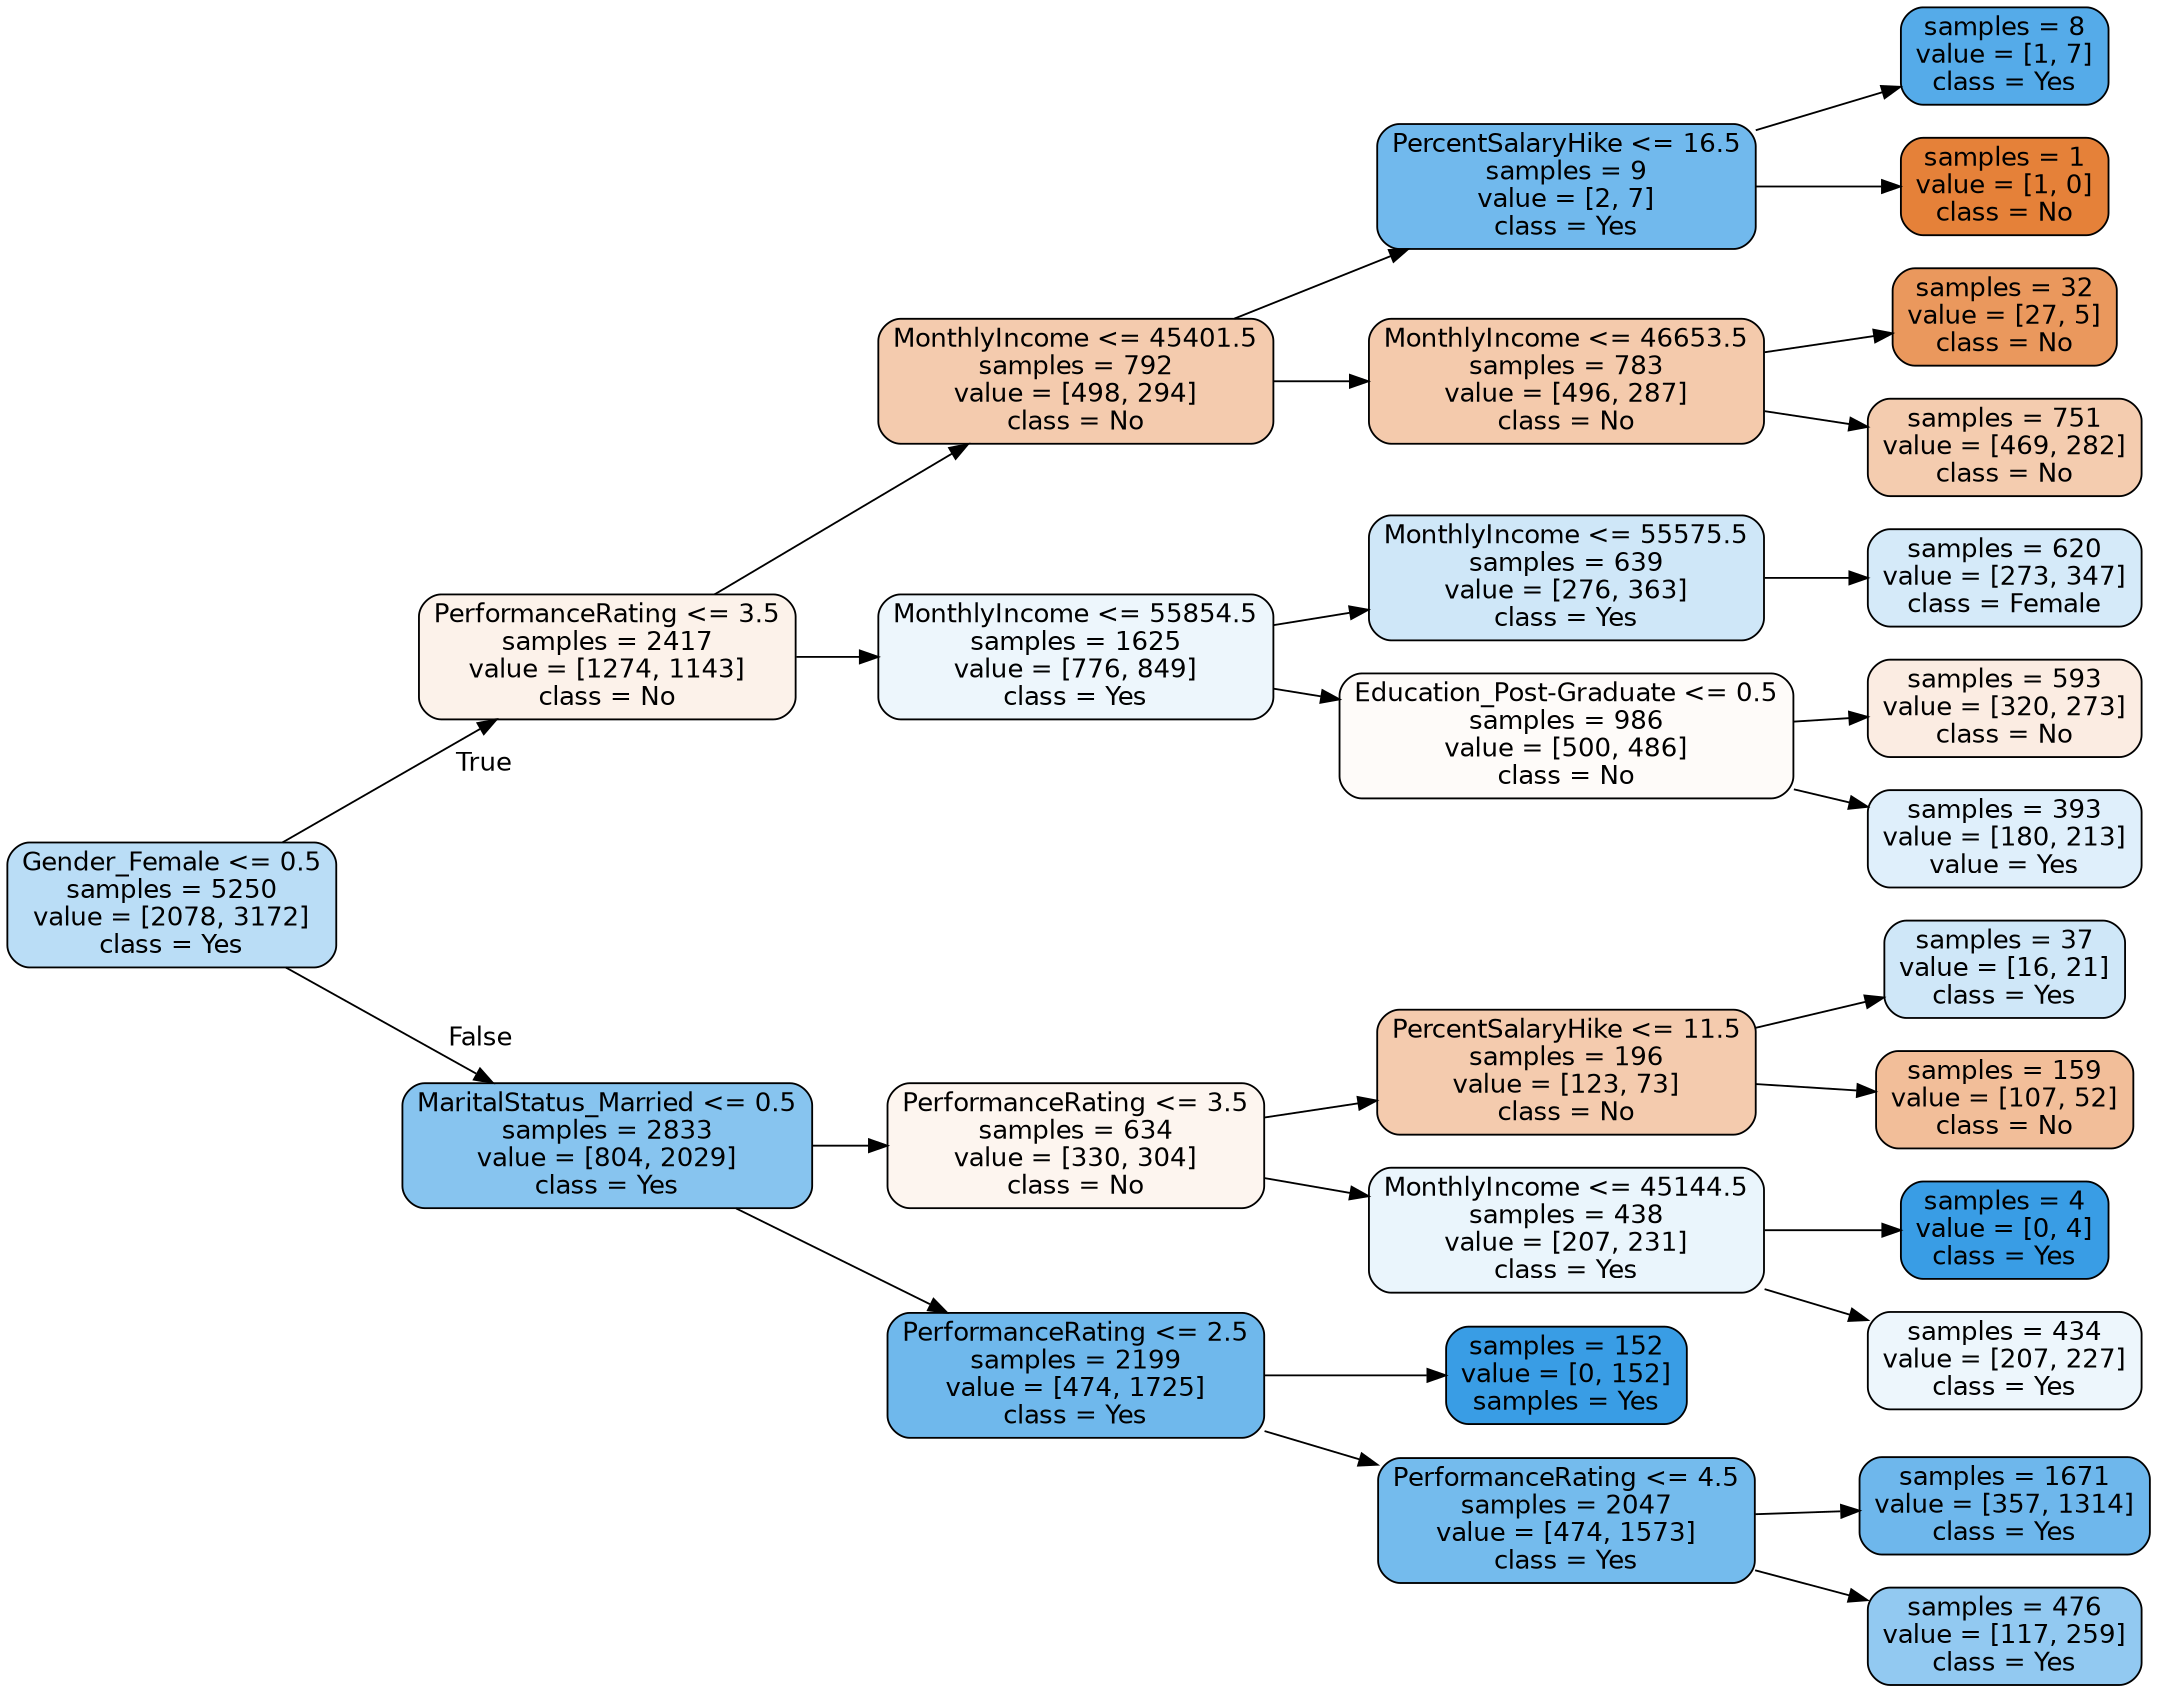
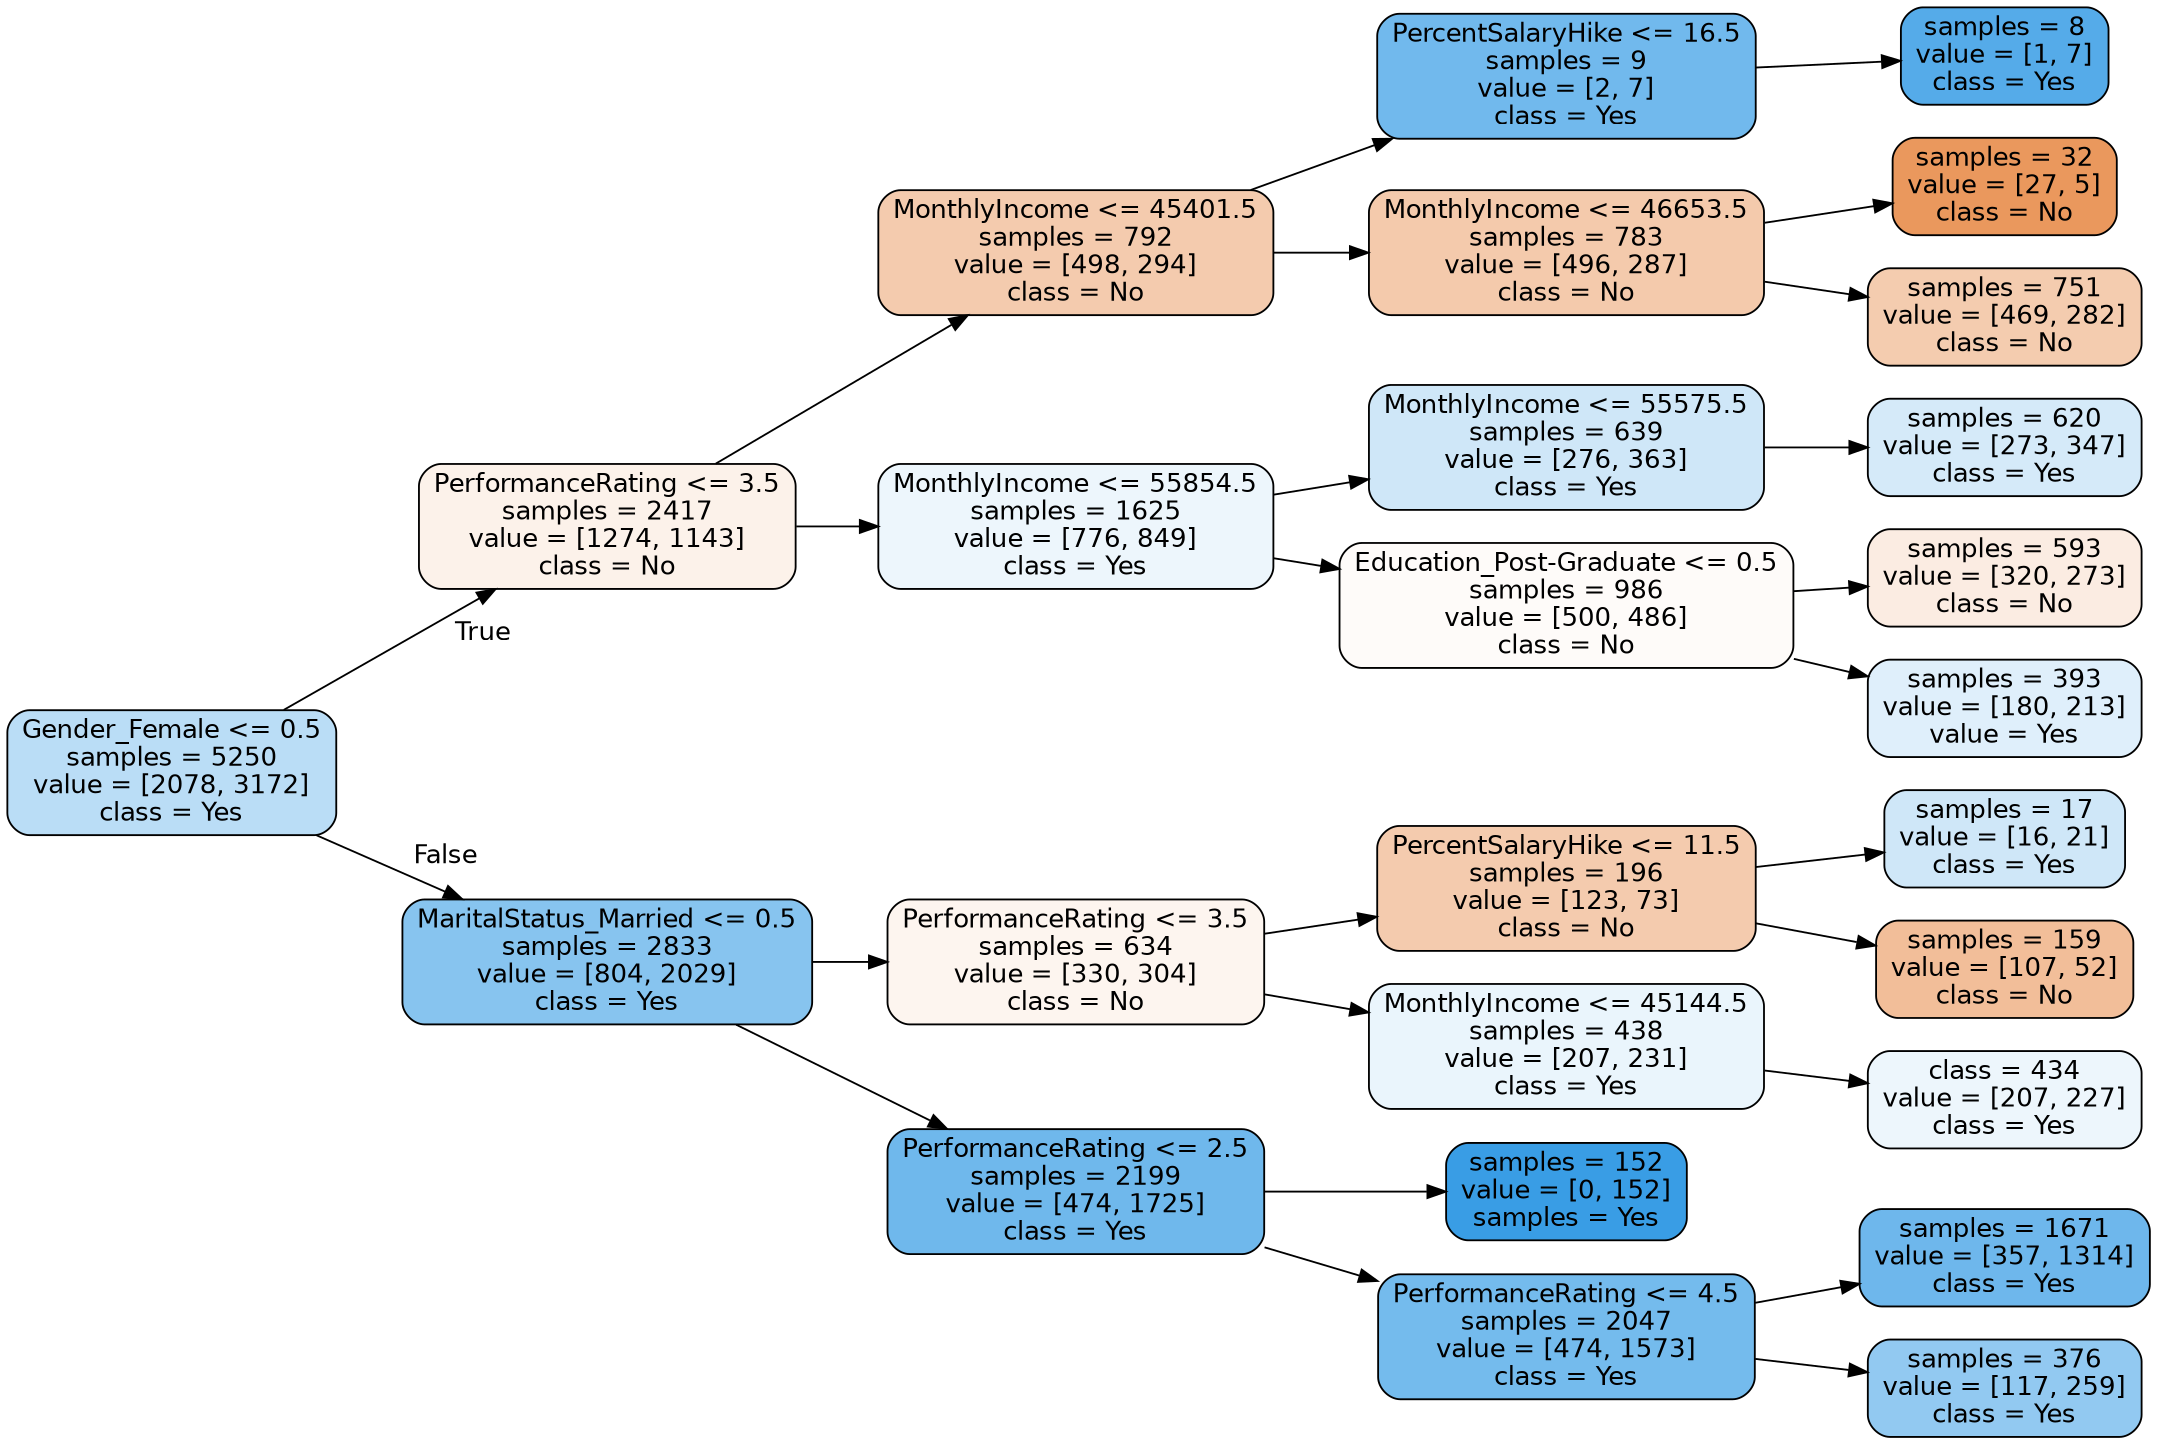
(2005, 187) -> none
(2005, 578) -> (2005, 447)
(2005, 969) -> (2005, 839)
(2005, 1230) -> none
(2005, 1361) -> (2005, 1100)
(2005, 1636) -> (2005, 1388)
